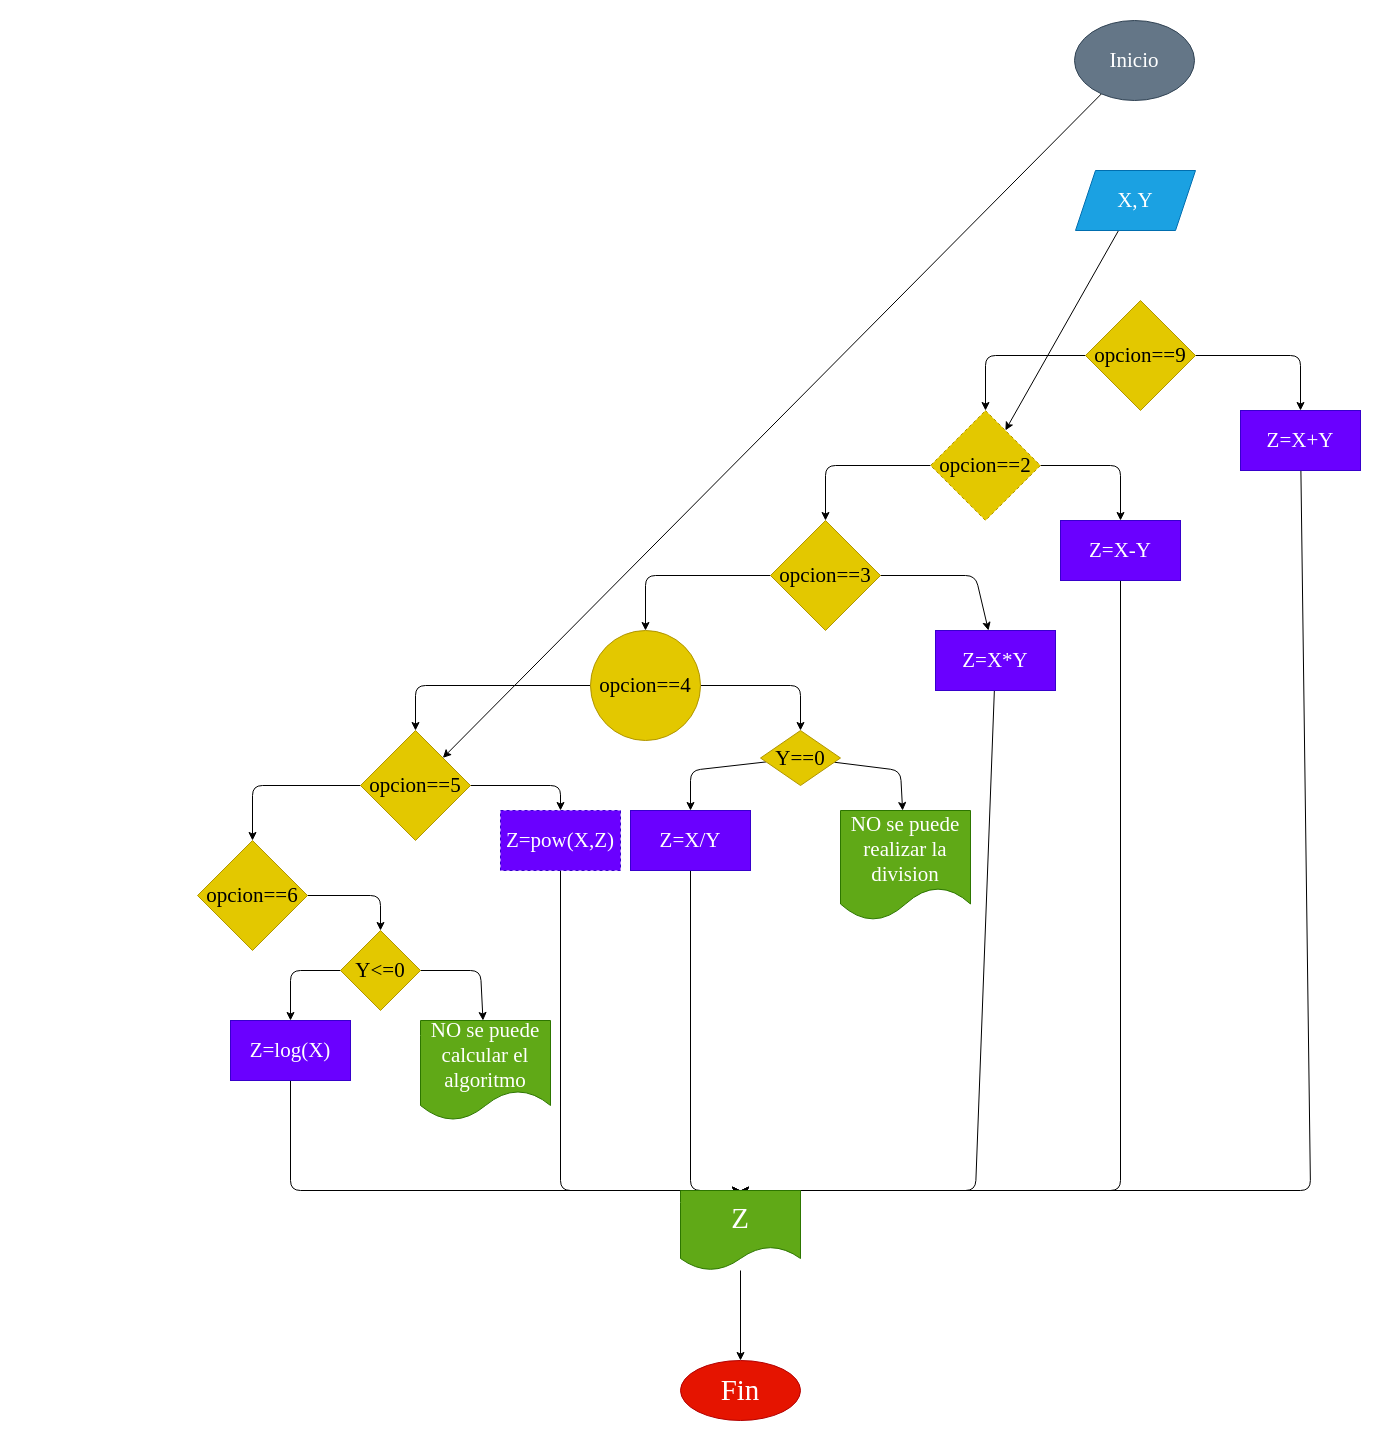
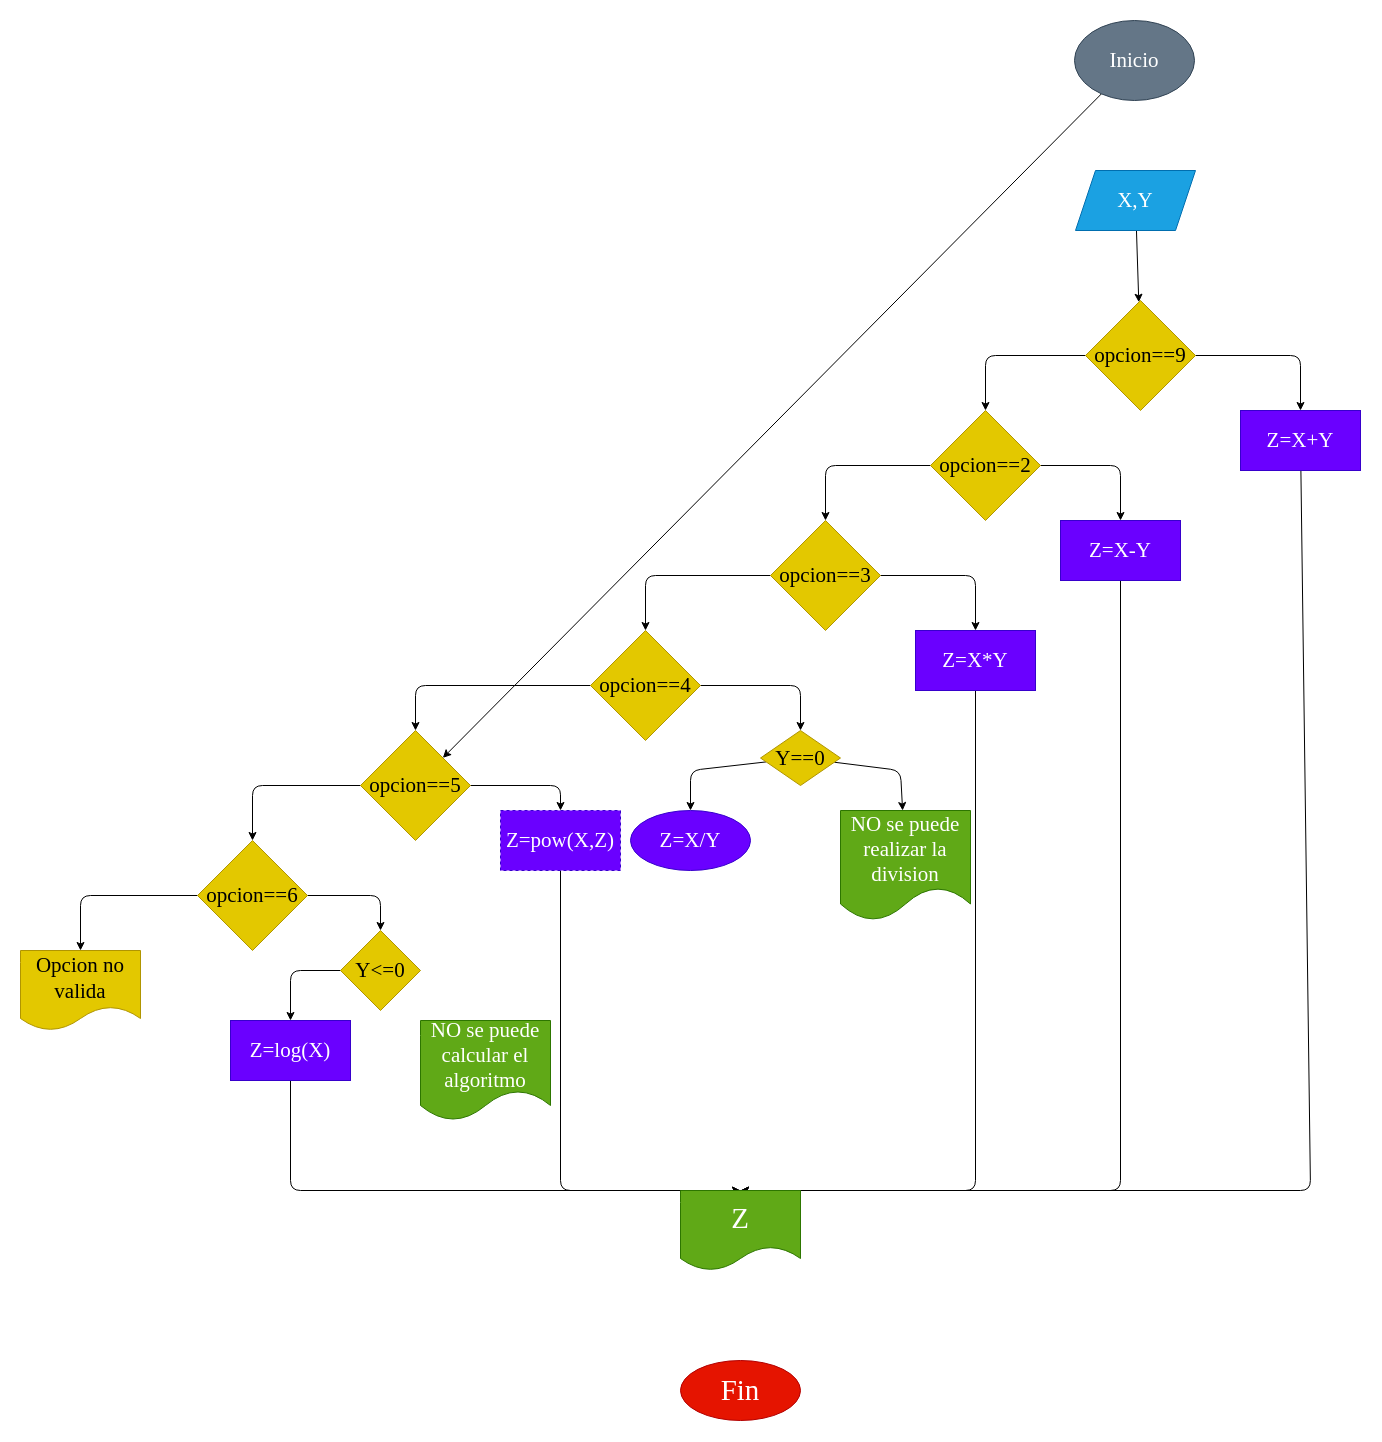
(1064, 327) -> (1138, 263)
(986, 466) -> (986, 466)
(996, 661) -> (976, 661)
(646, 686) -> (646, 686)
(691, 841) -> (691, 841)
none -> (121, 896)
(467, 971) -> none
none -> (81, 991)
(691, 1028) -> none
(741, 1312) -> none
